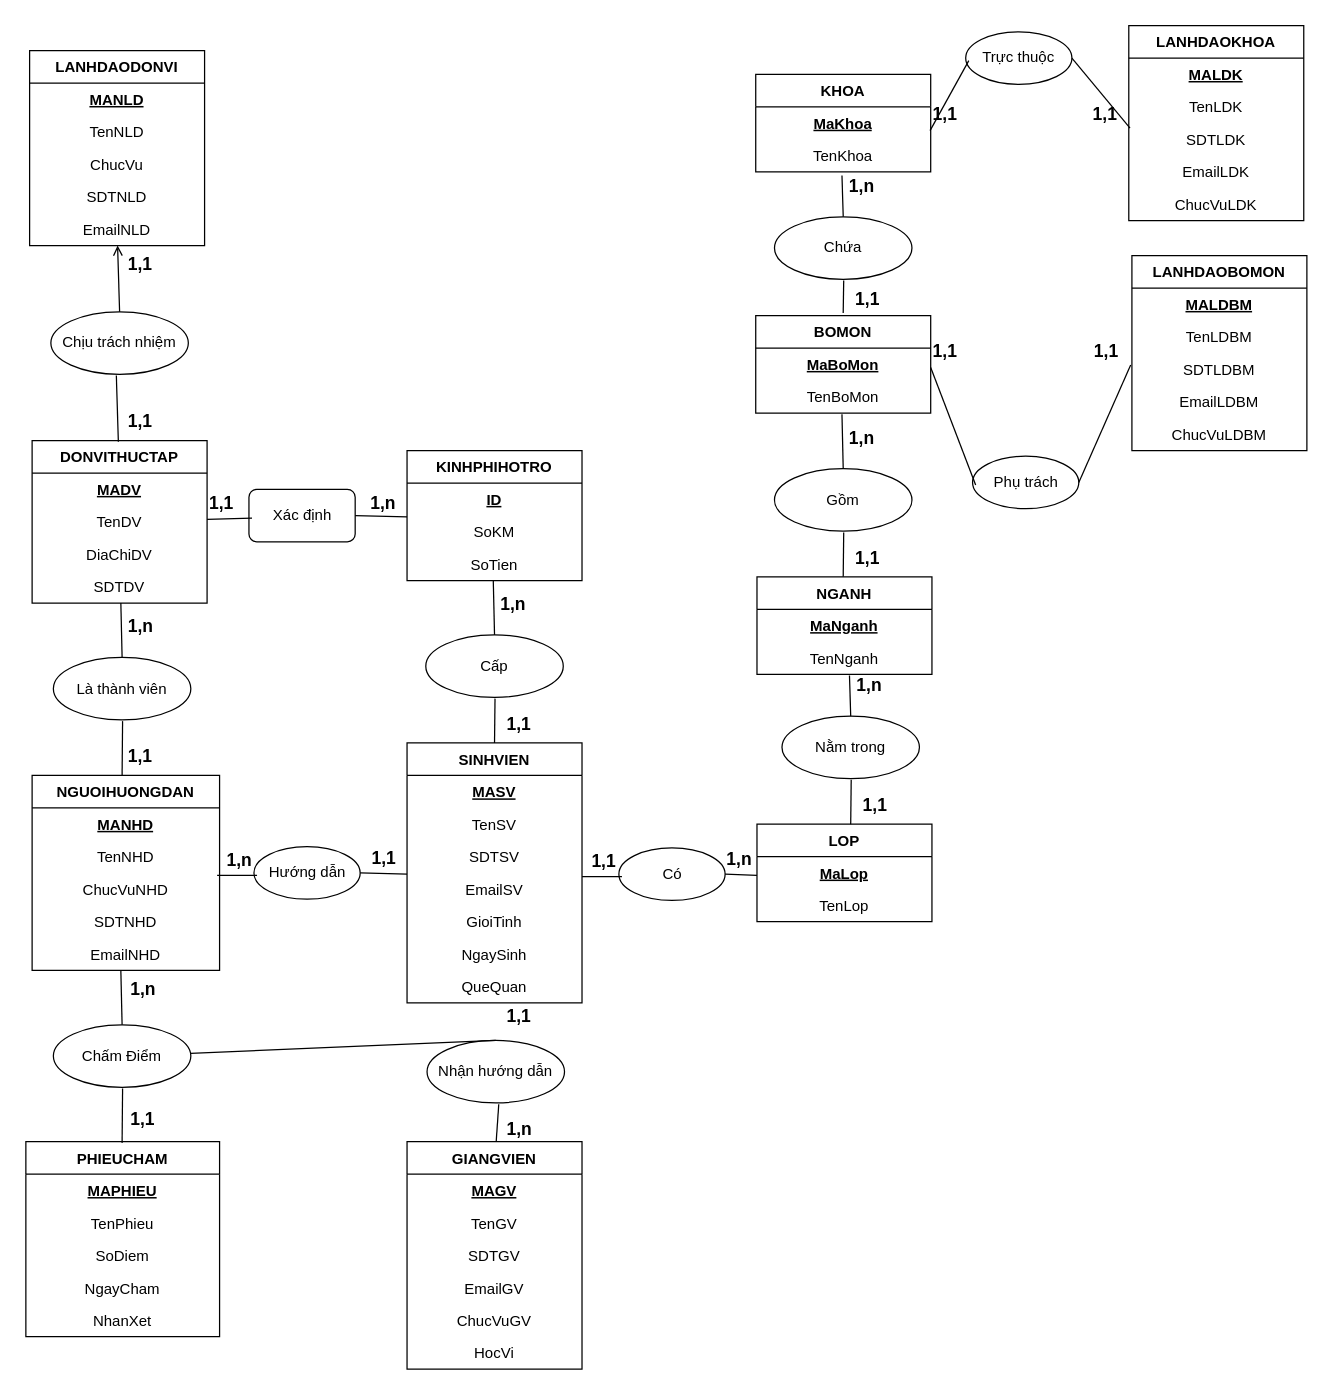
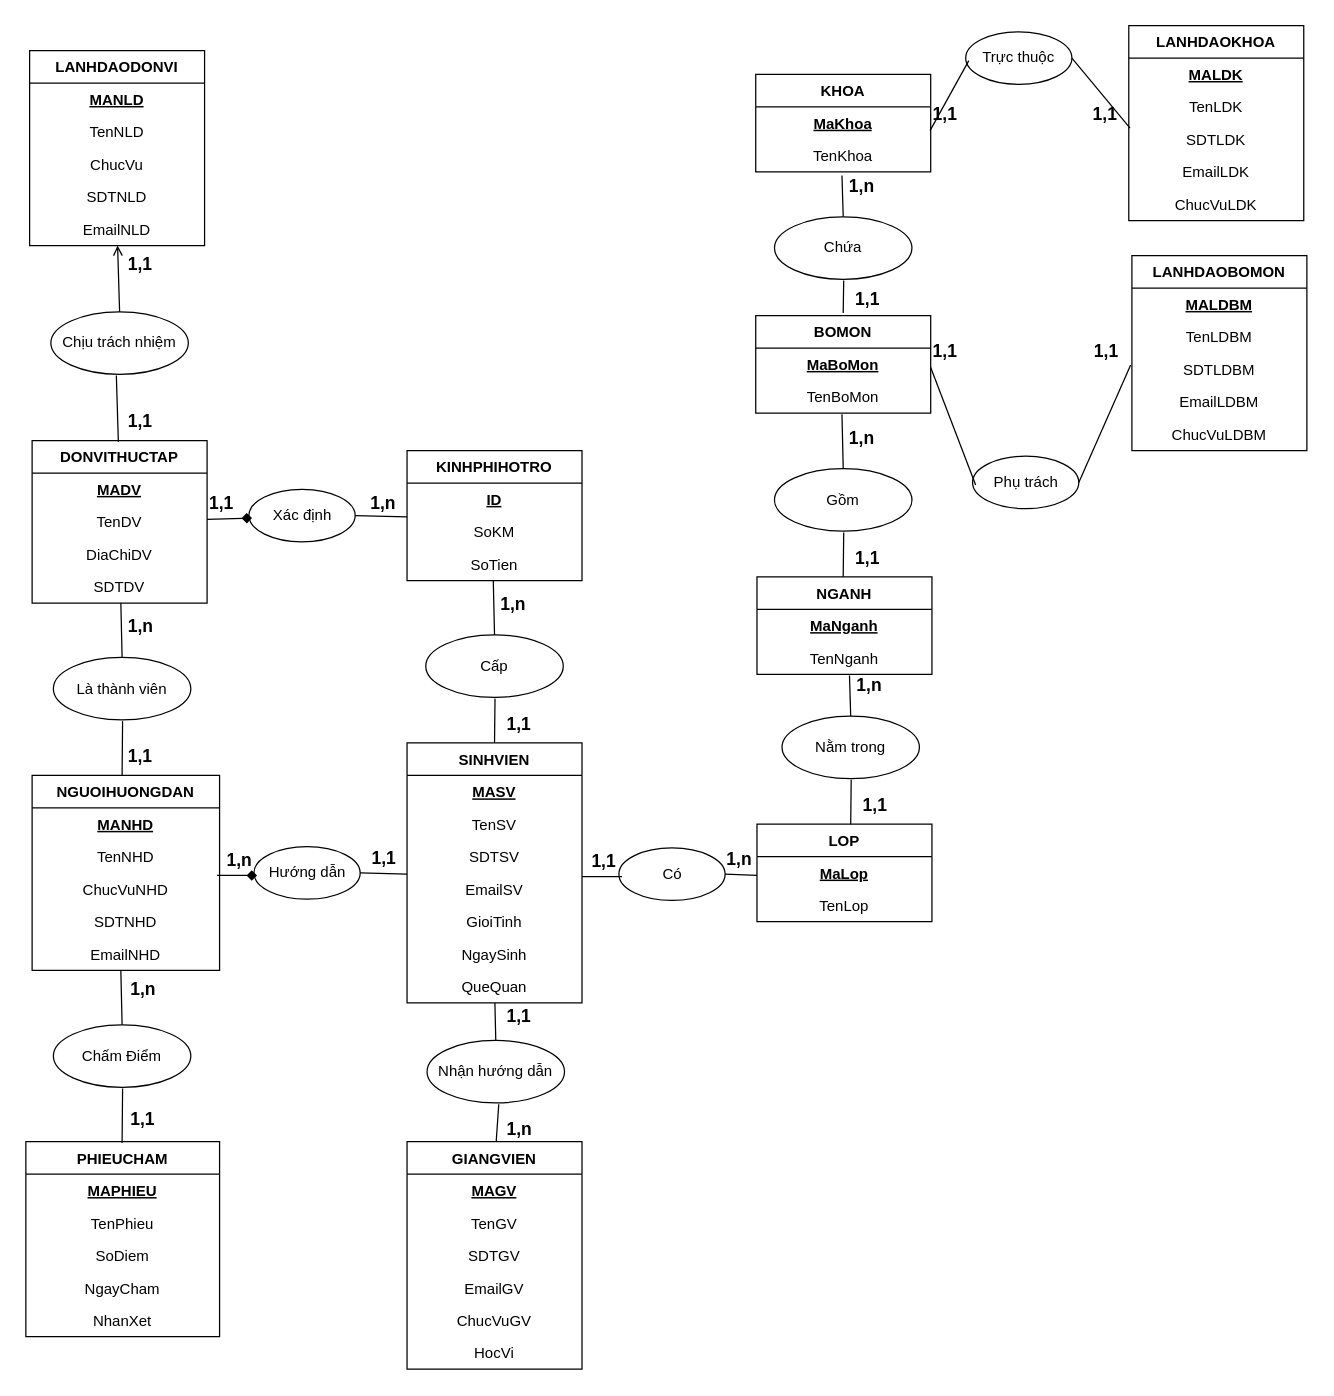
(302, 516) -> (302, 516)
(246, 518) -> (241, 518)
(251, 876) -> (246, 876)
(332, 1048) -> (495, 1022)
